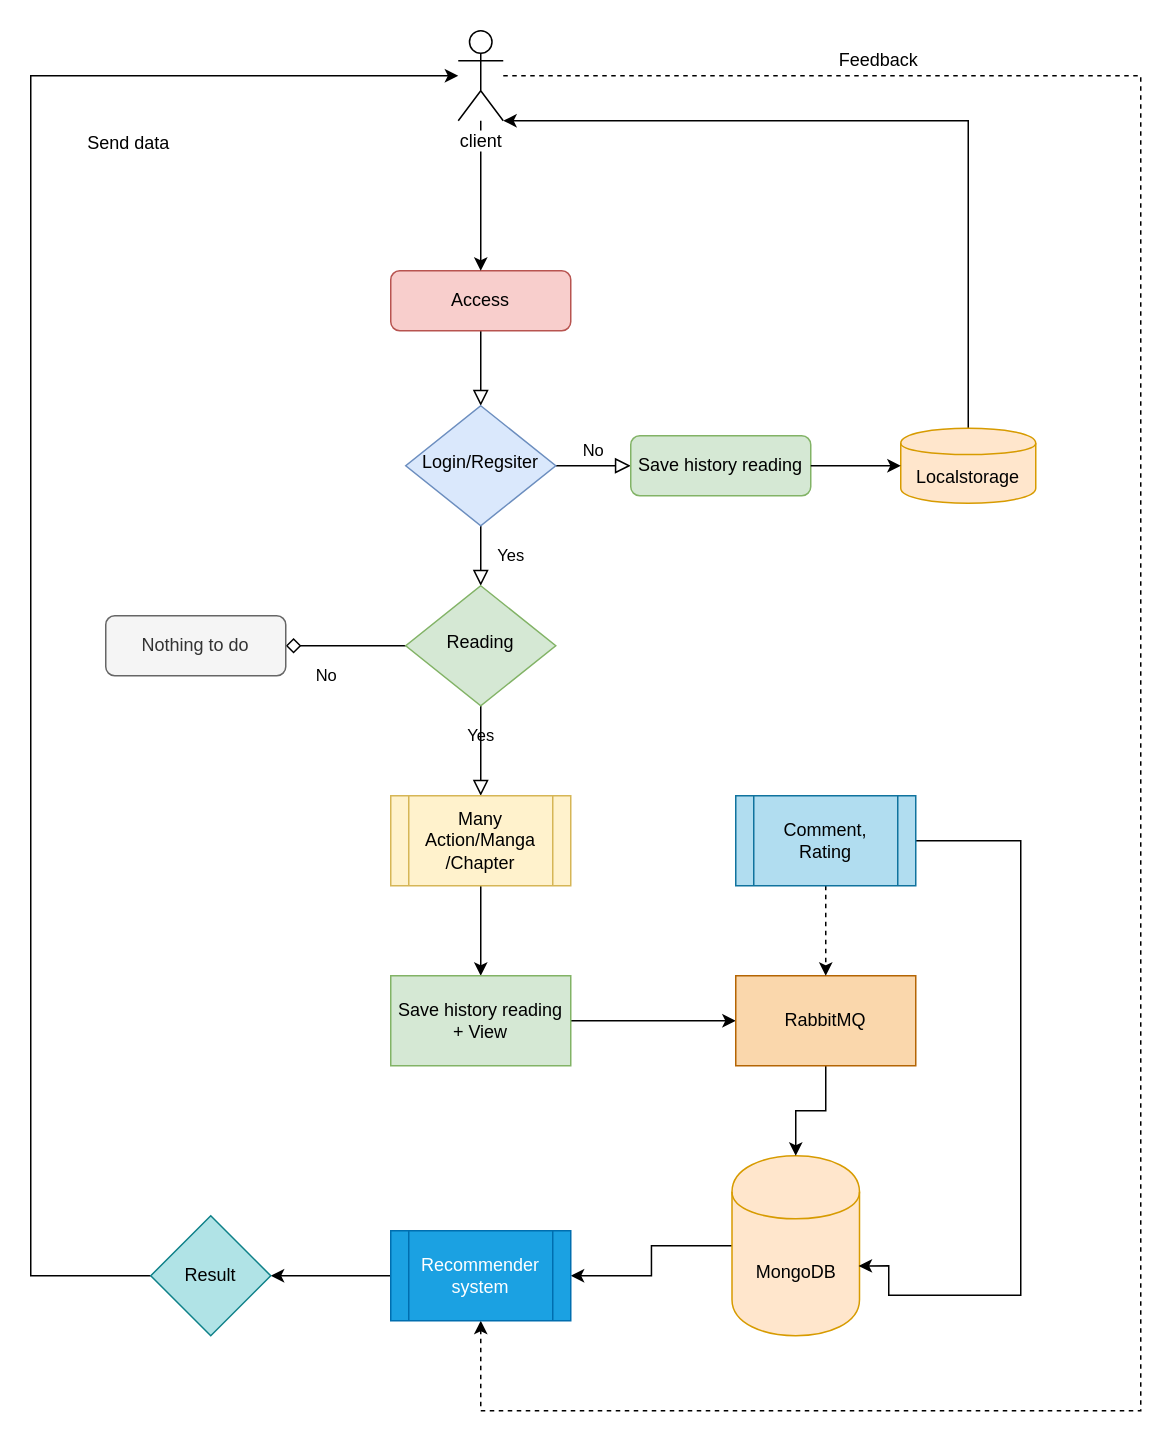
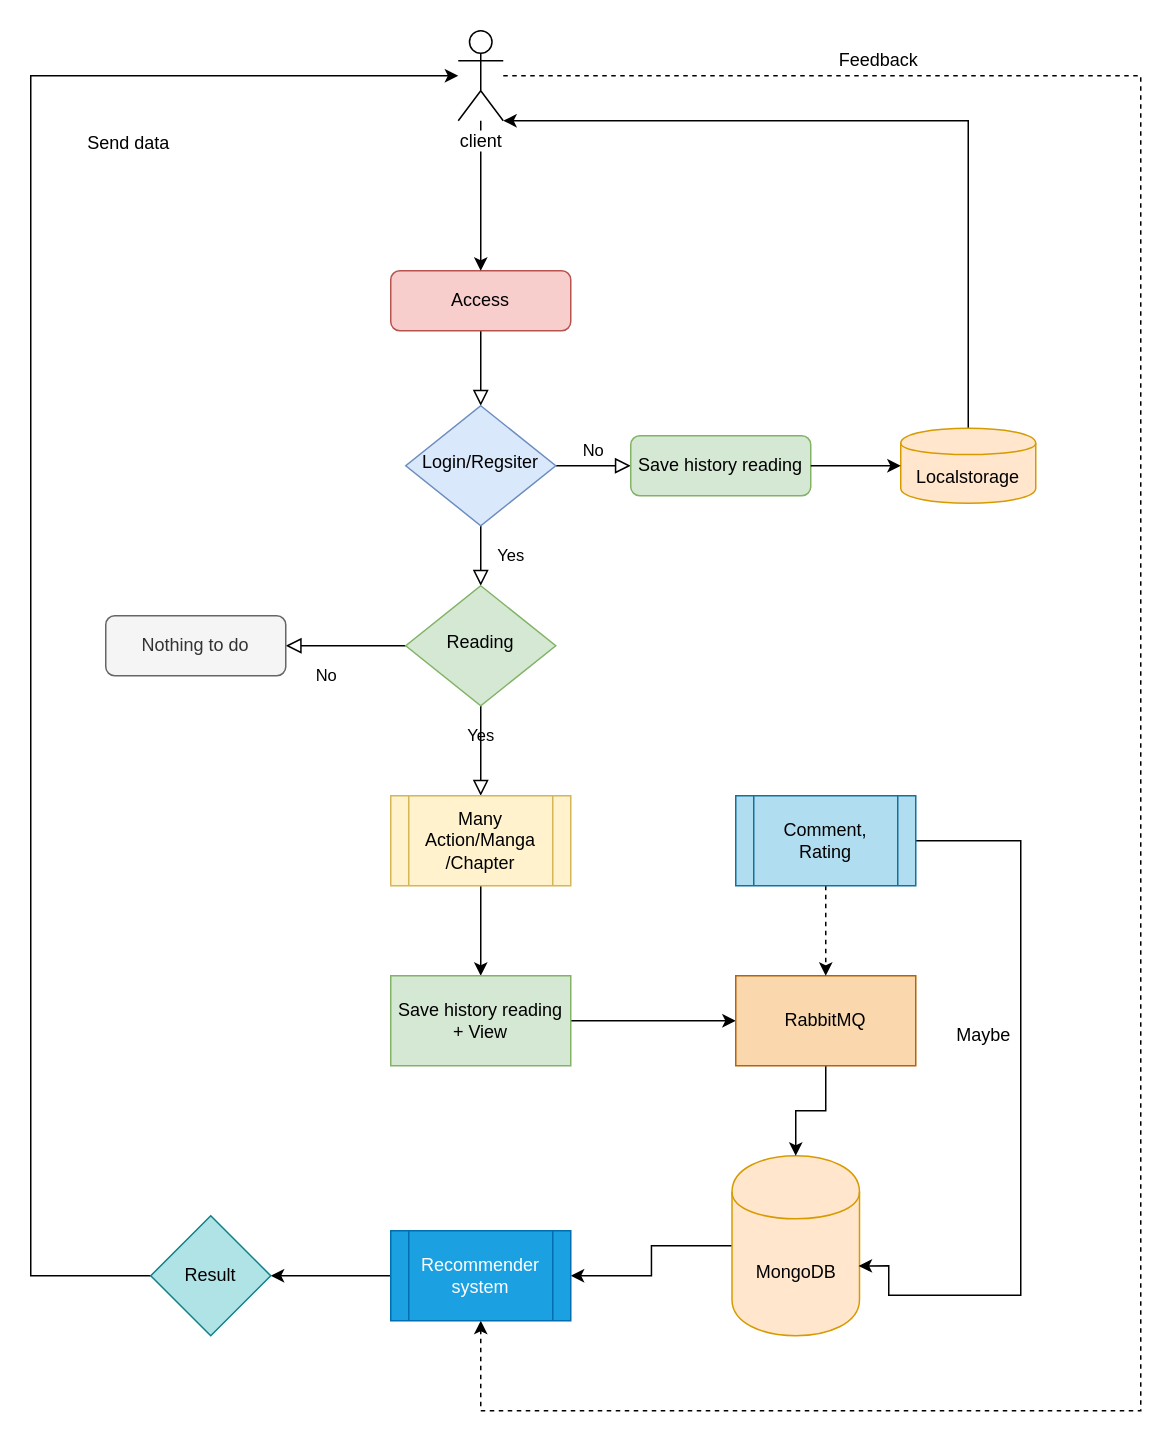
(302, 646) -> (302, 646)
none -> (983, 1036)
